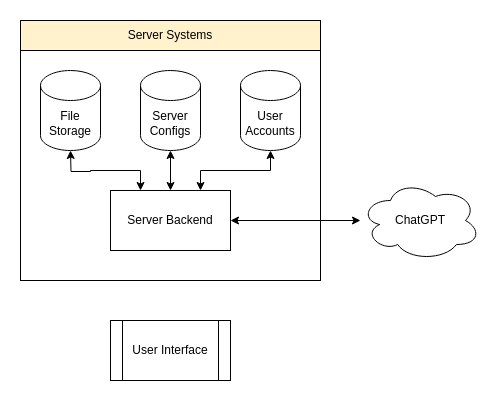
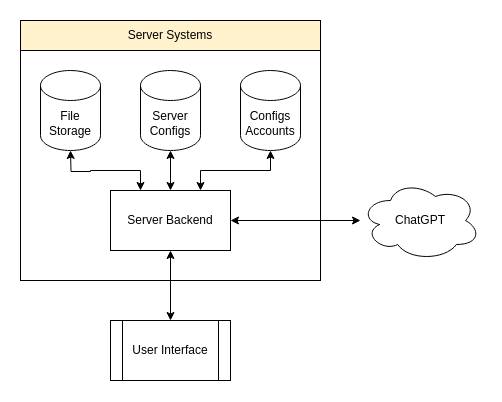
(271, 124) -> (271, 124)
none -> (171, 286)
